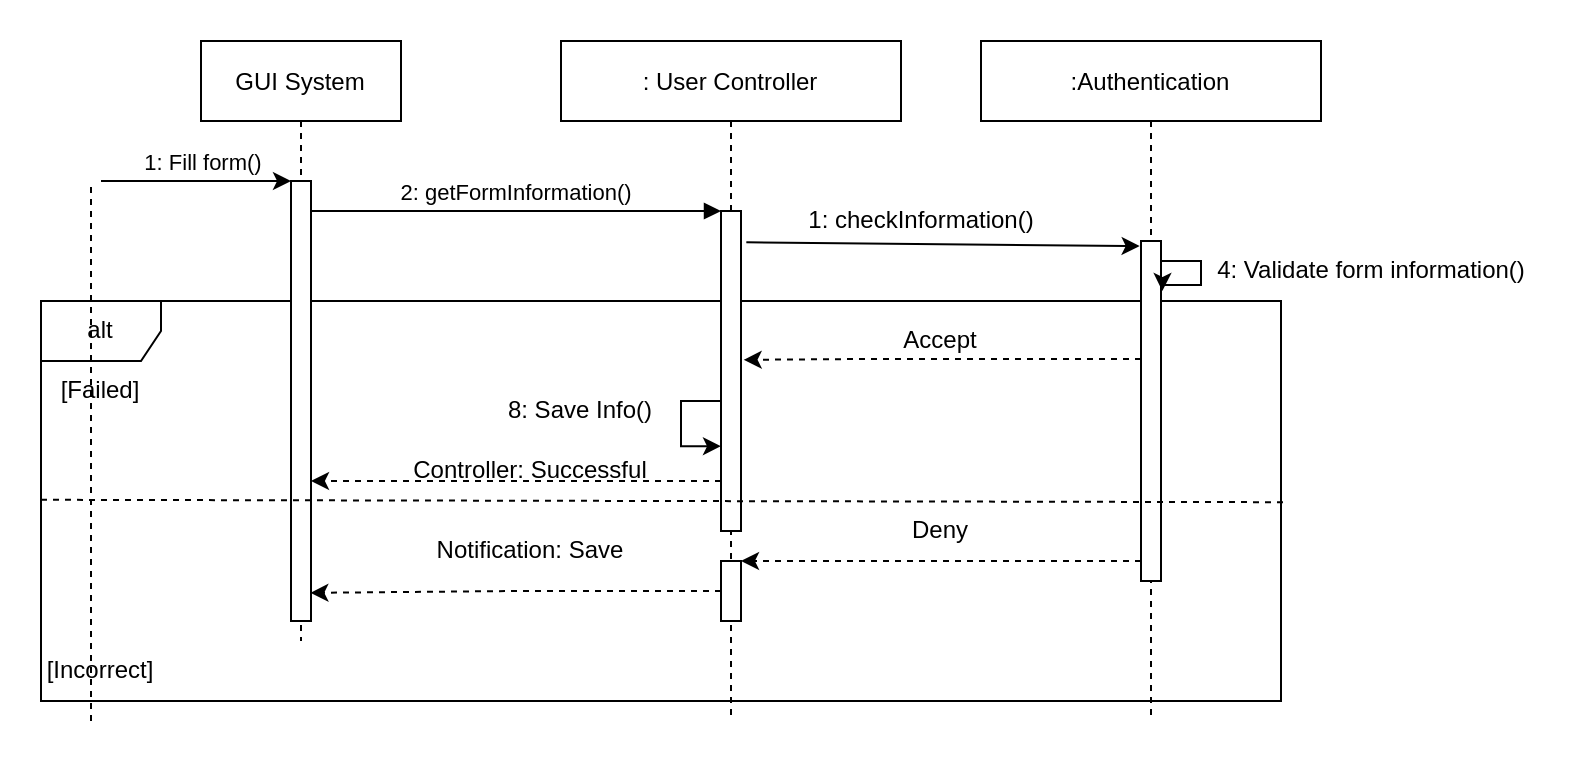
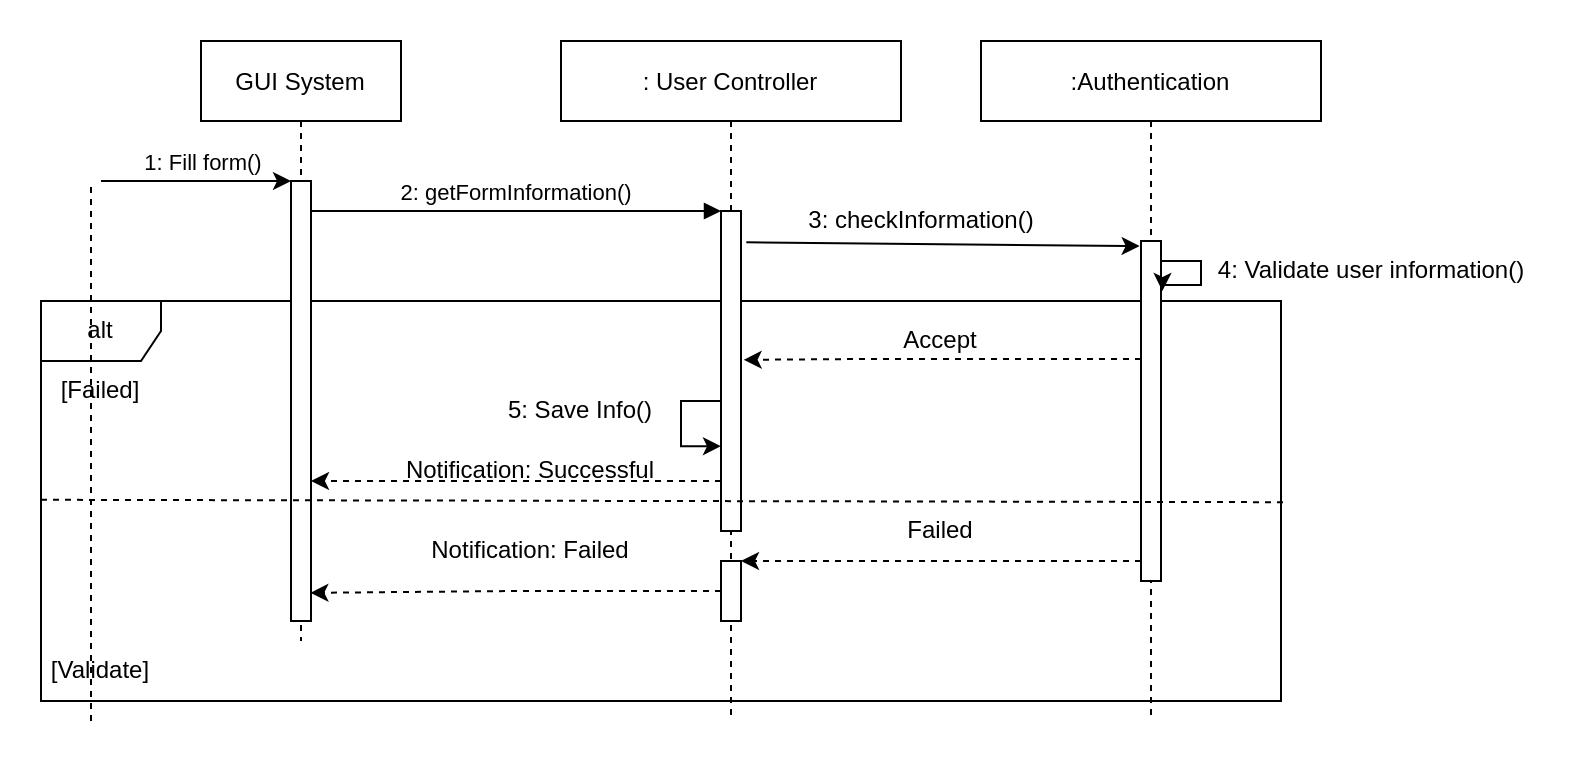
(922, 221) -> (922, 221)
(1372, 271) -> (1372, 271)
(581, 411) -> (581, 411)
(531, 471) -> (531, 471)
(941, 531) -> (941, 531)
(531, 551) -> (531, 551)
(101, 671) -> (101, 671)
